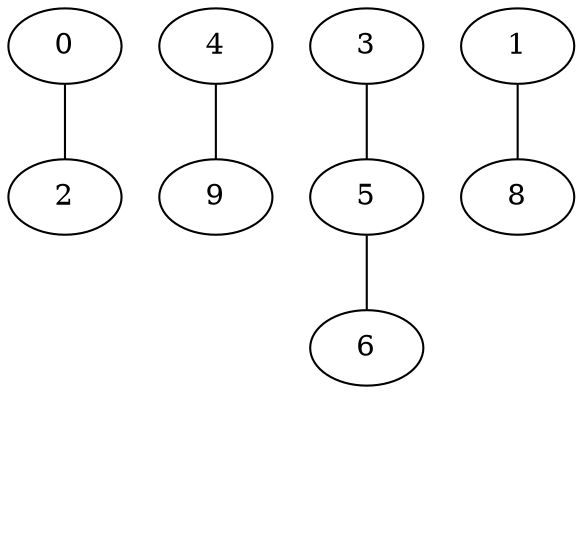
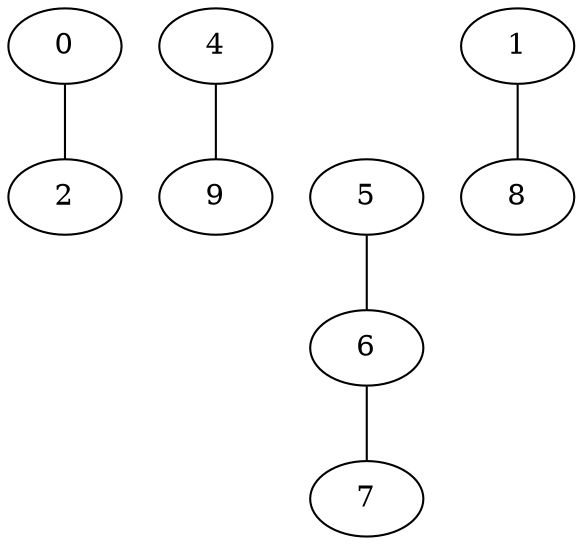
(367, 46) -> none
none -> (367, 499)
